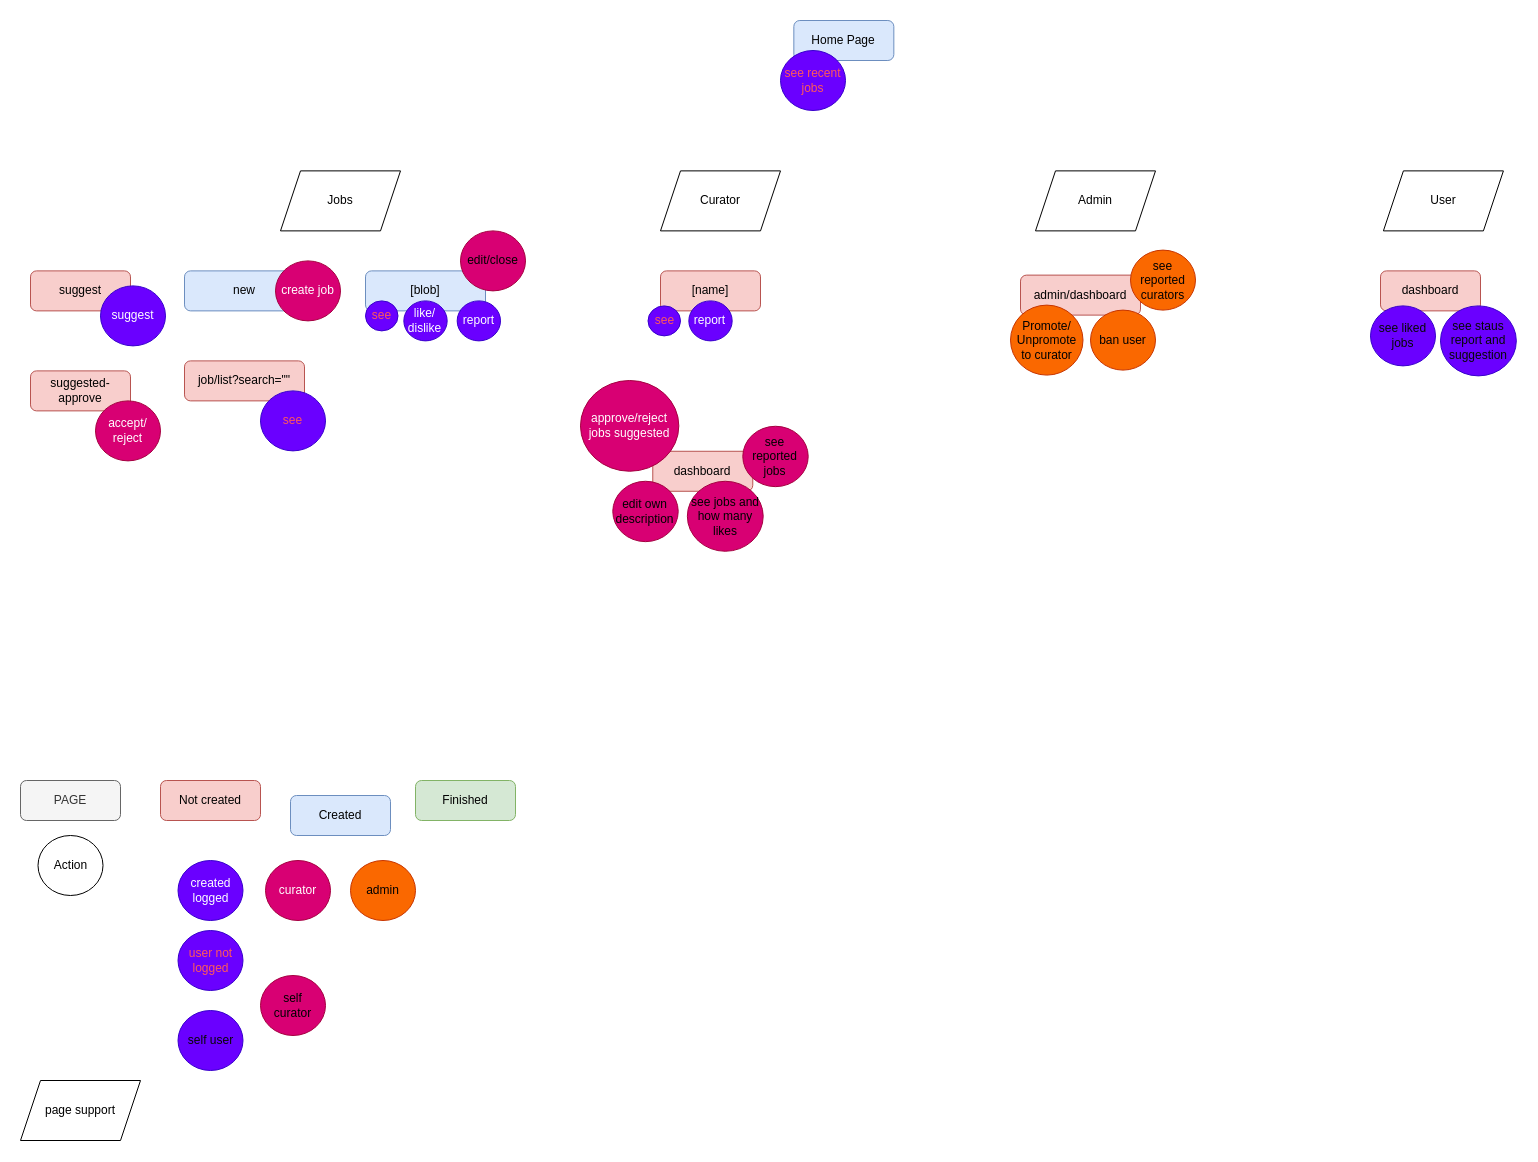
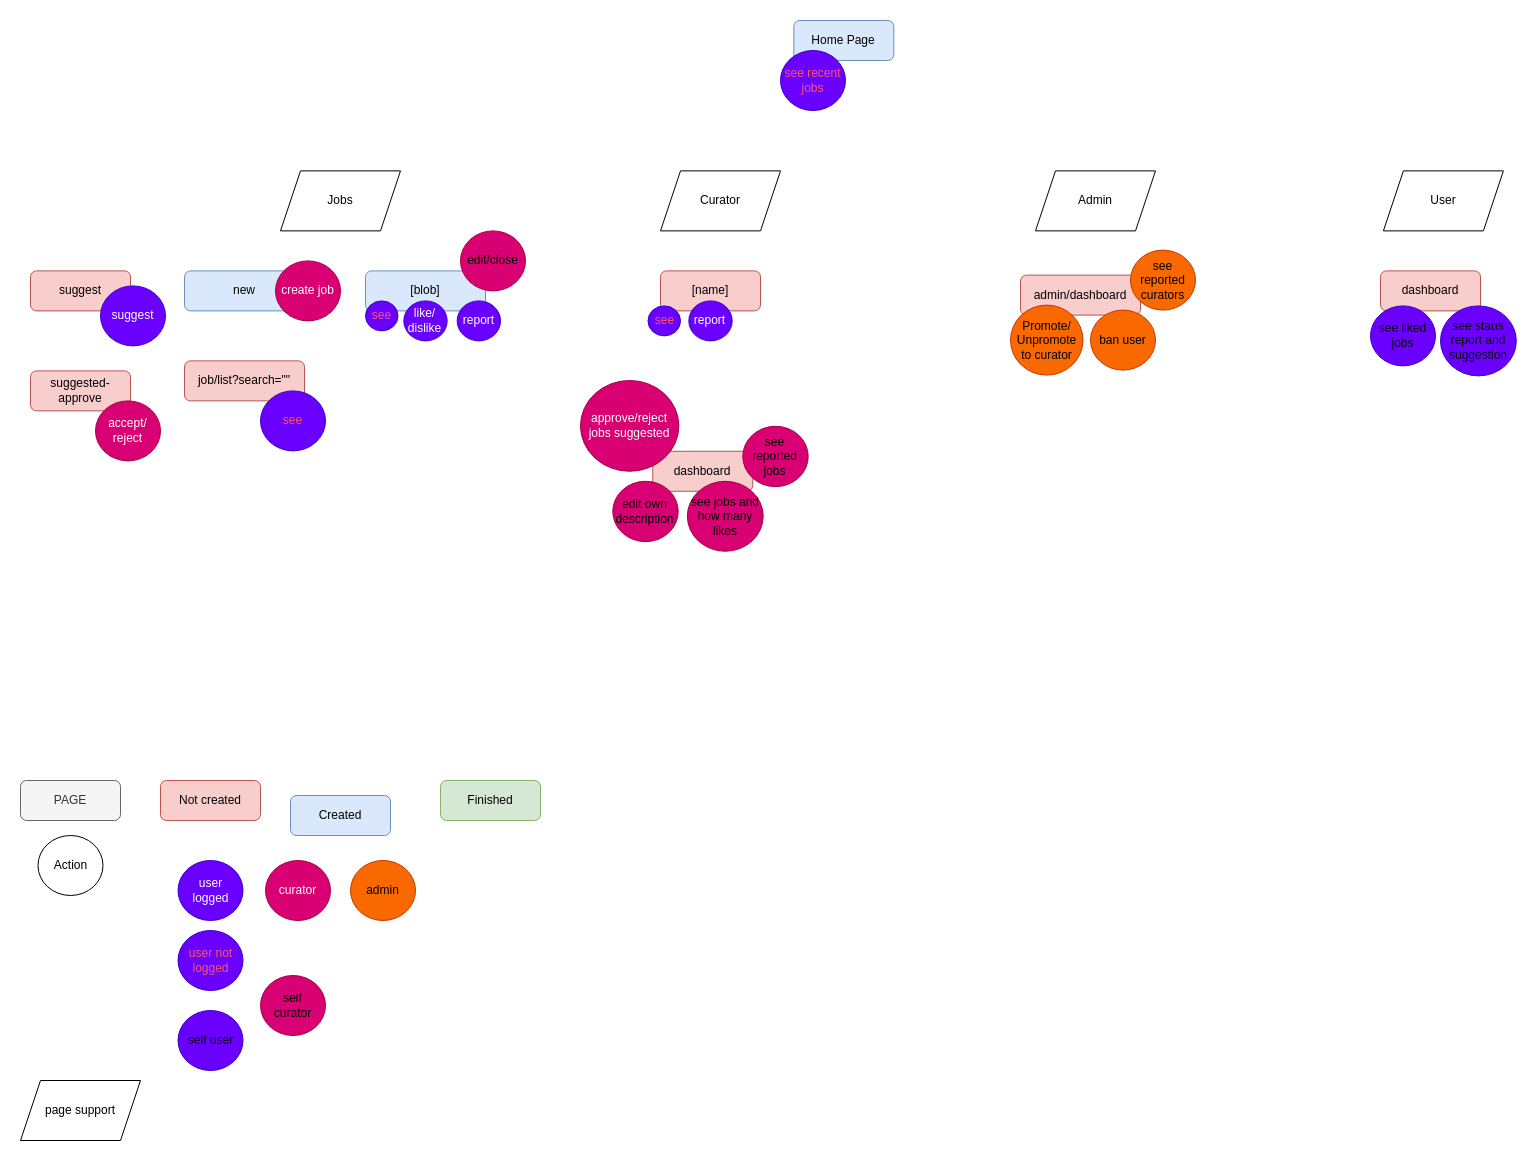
(466, 801) -> (491, 801)
(211, 891) -> (211, 891)
